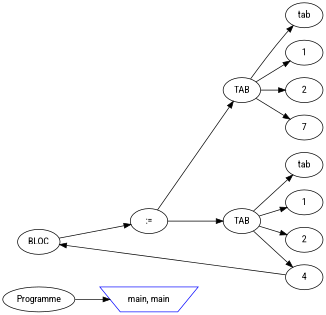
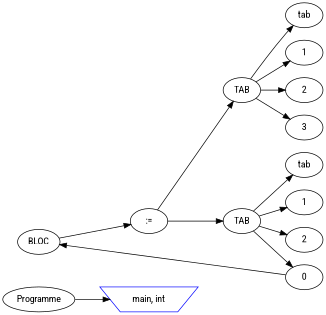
(304, 128) -> (304, 128)
(304, 277) -> (304, 277)
(149, 299) -> (149, 299)
